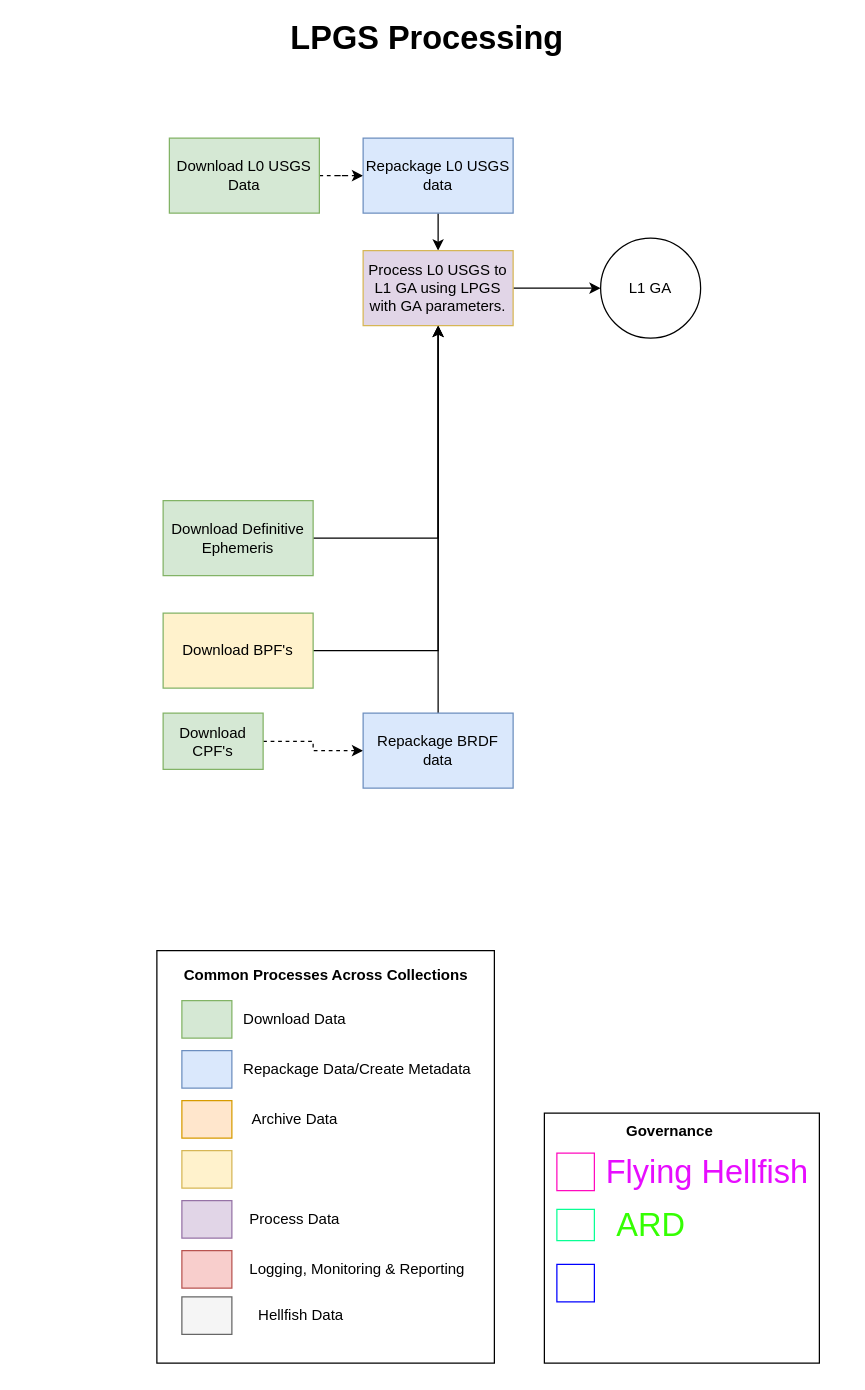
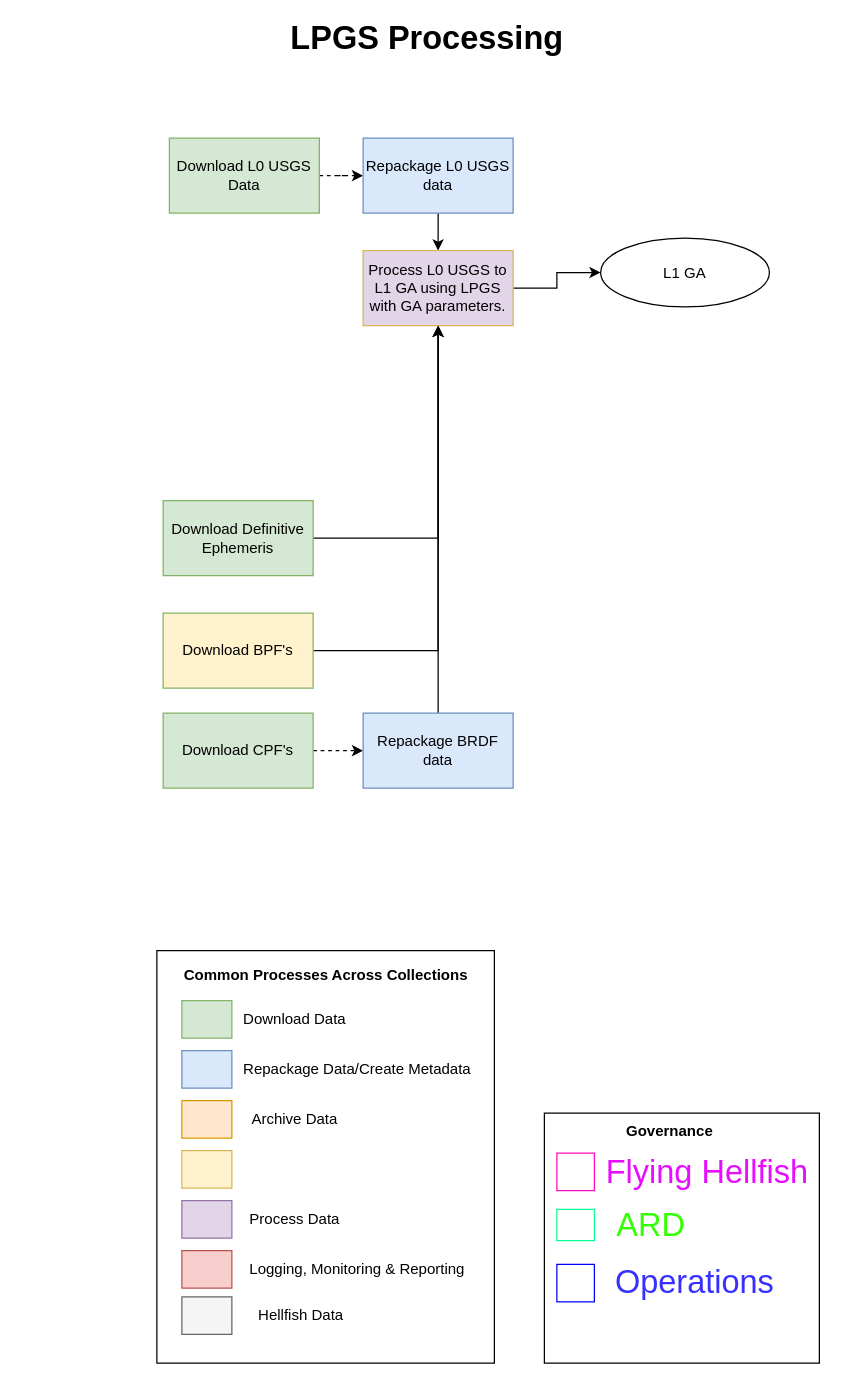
(651, 288) -> (685, 273)
(213, 741) -> (238, 751)
none -> (694, 1282)
